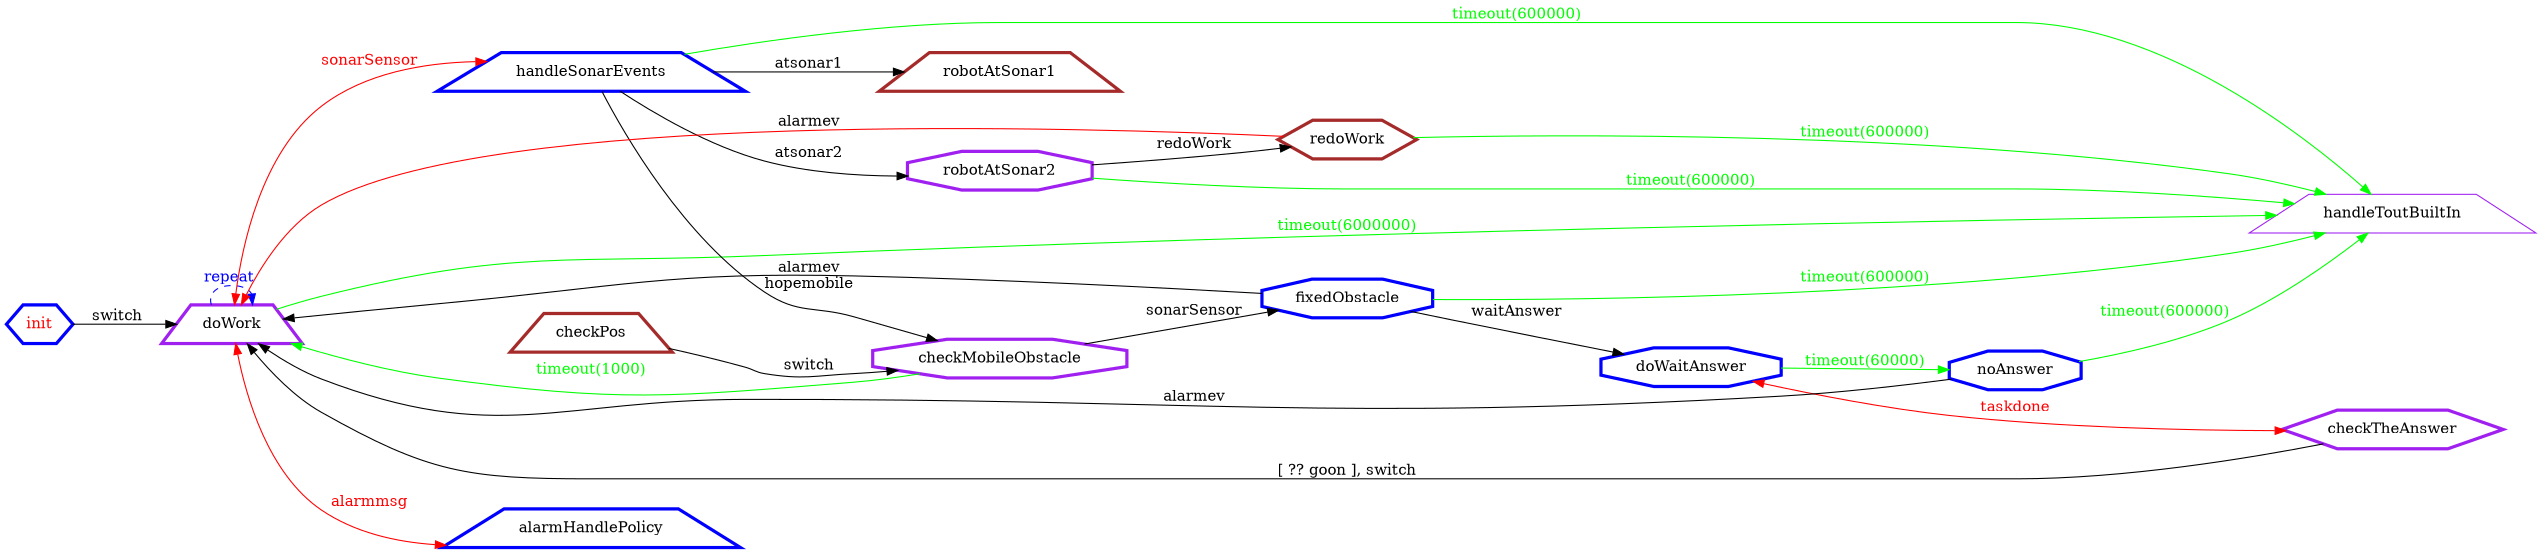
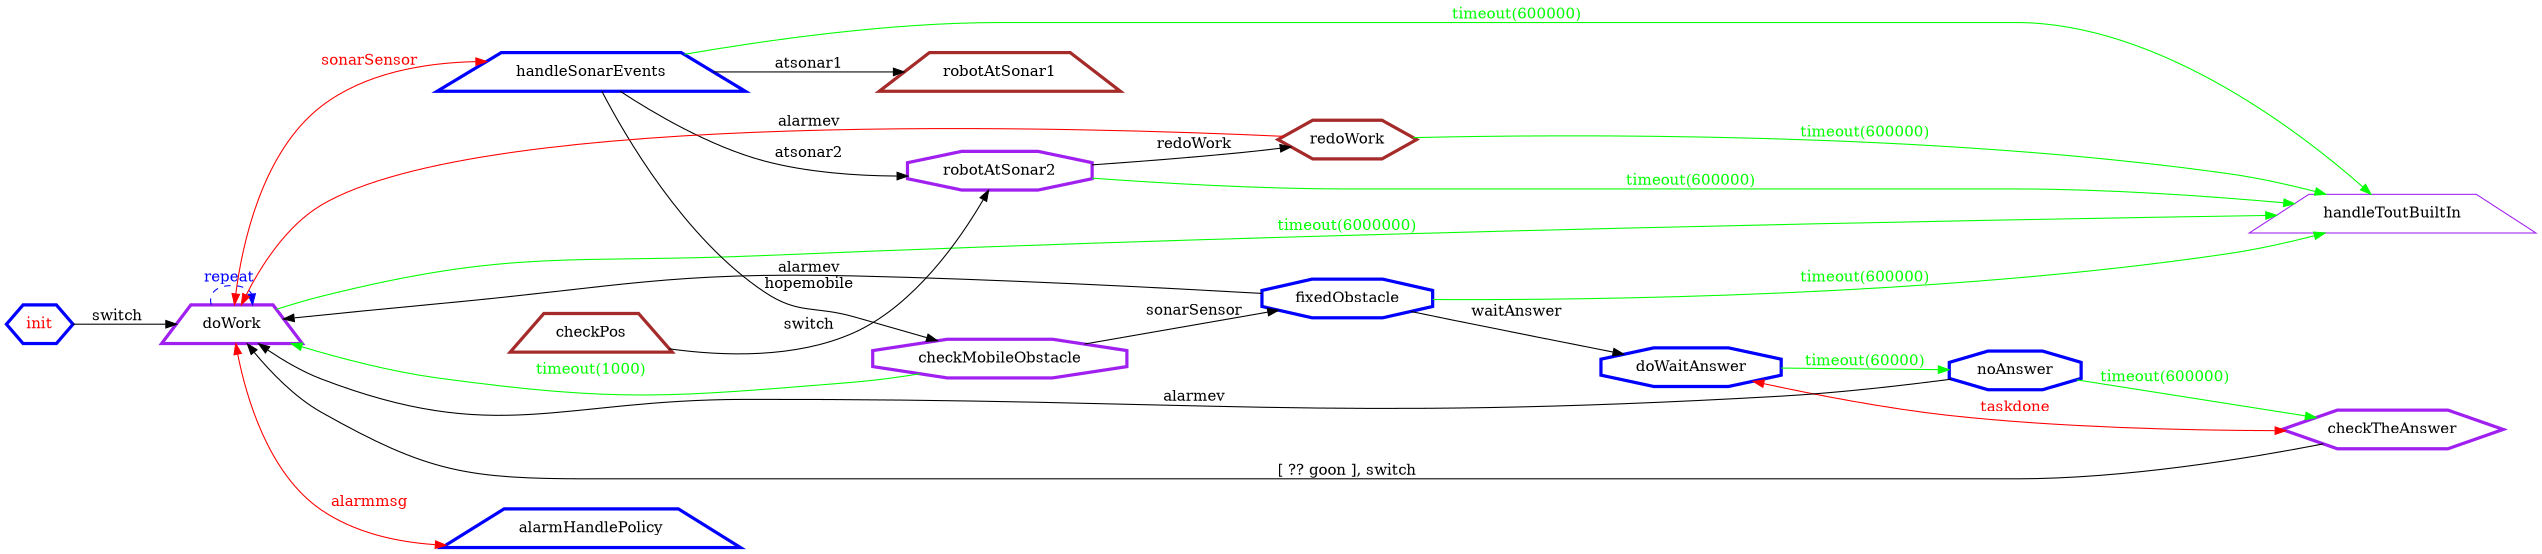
(2228, 321) -> (2191, 398)
(776, 375) -> (854, 333)
